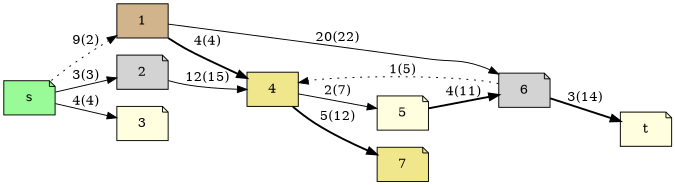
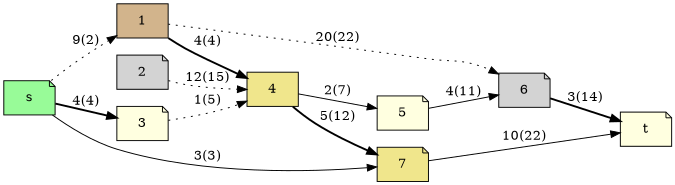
(330, 45) -> (330, 45)
(403, 77) -> (203, 114)
(81, 86) -> (205, 166)
(202, 87) -> (202, 87)
(459, 103) -> (459, 103)
(81, 110) -> (81, 110)
none -> (520, 147)
